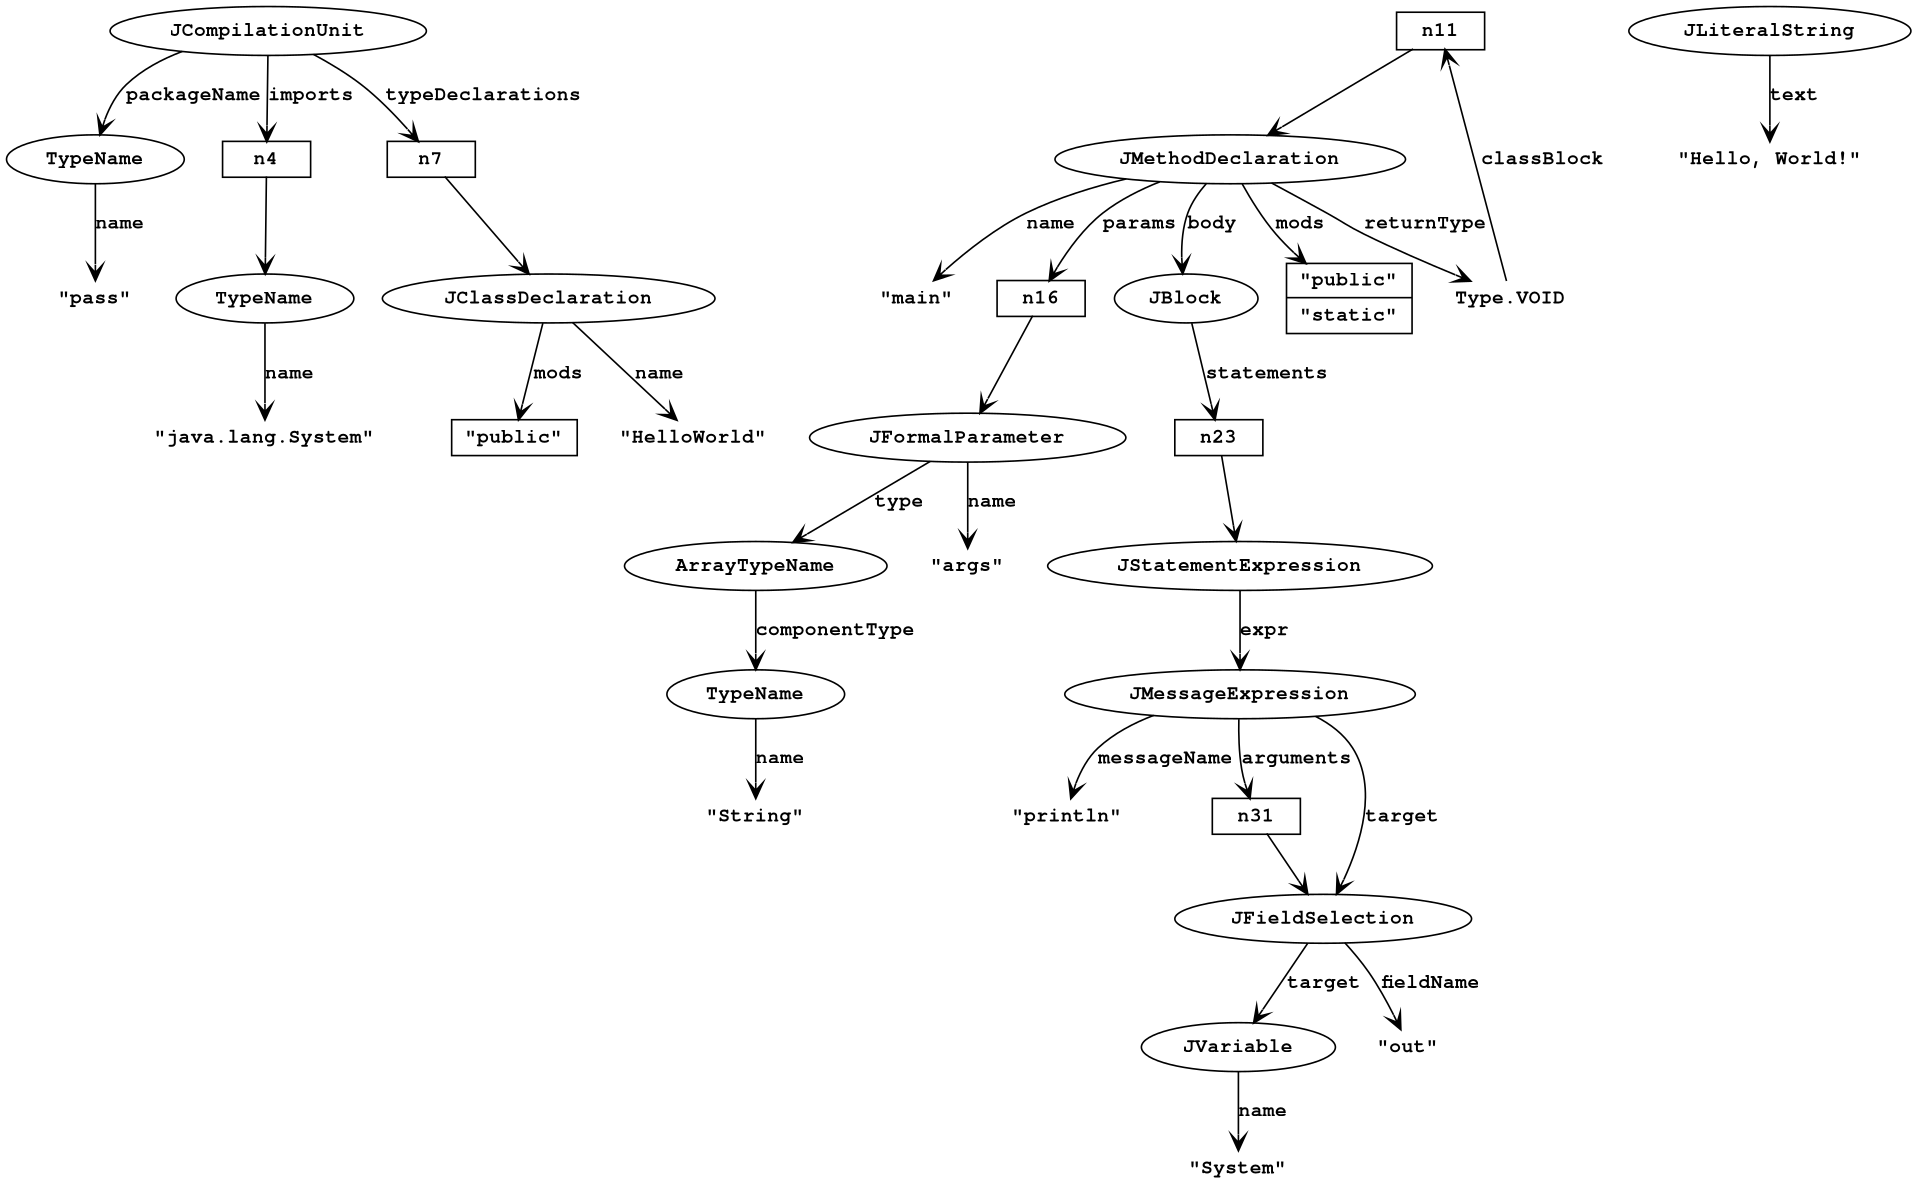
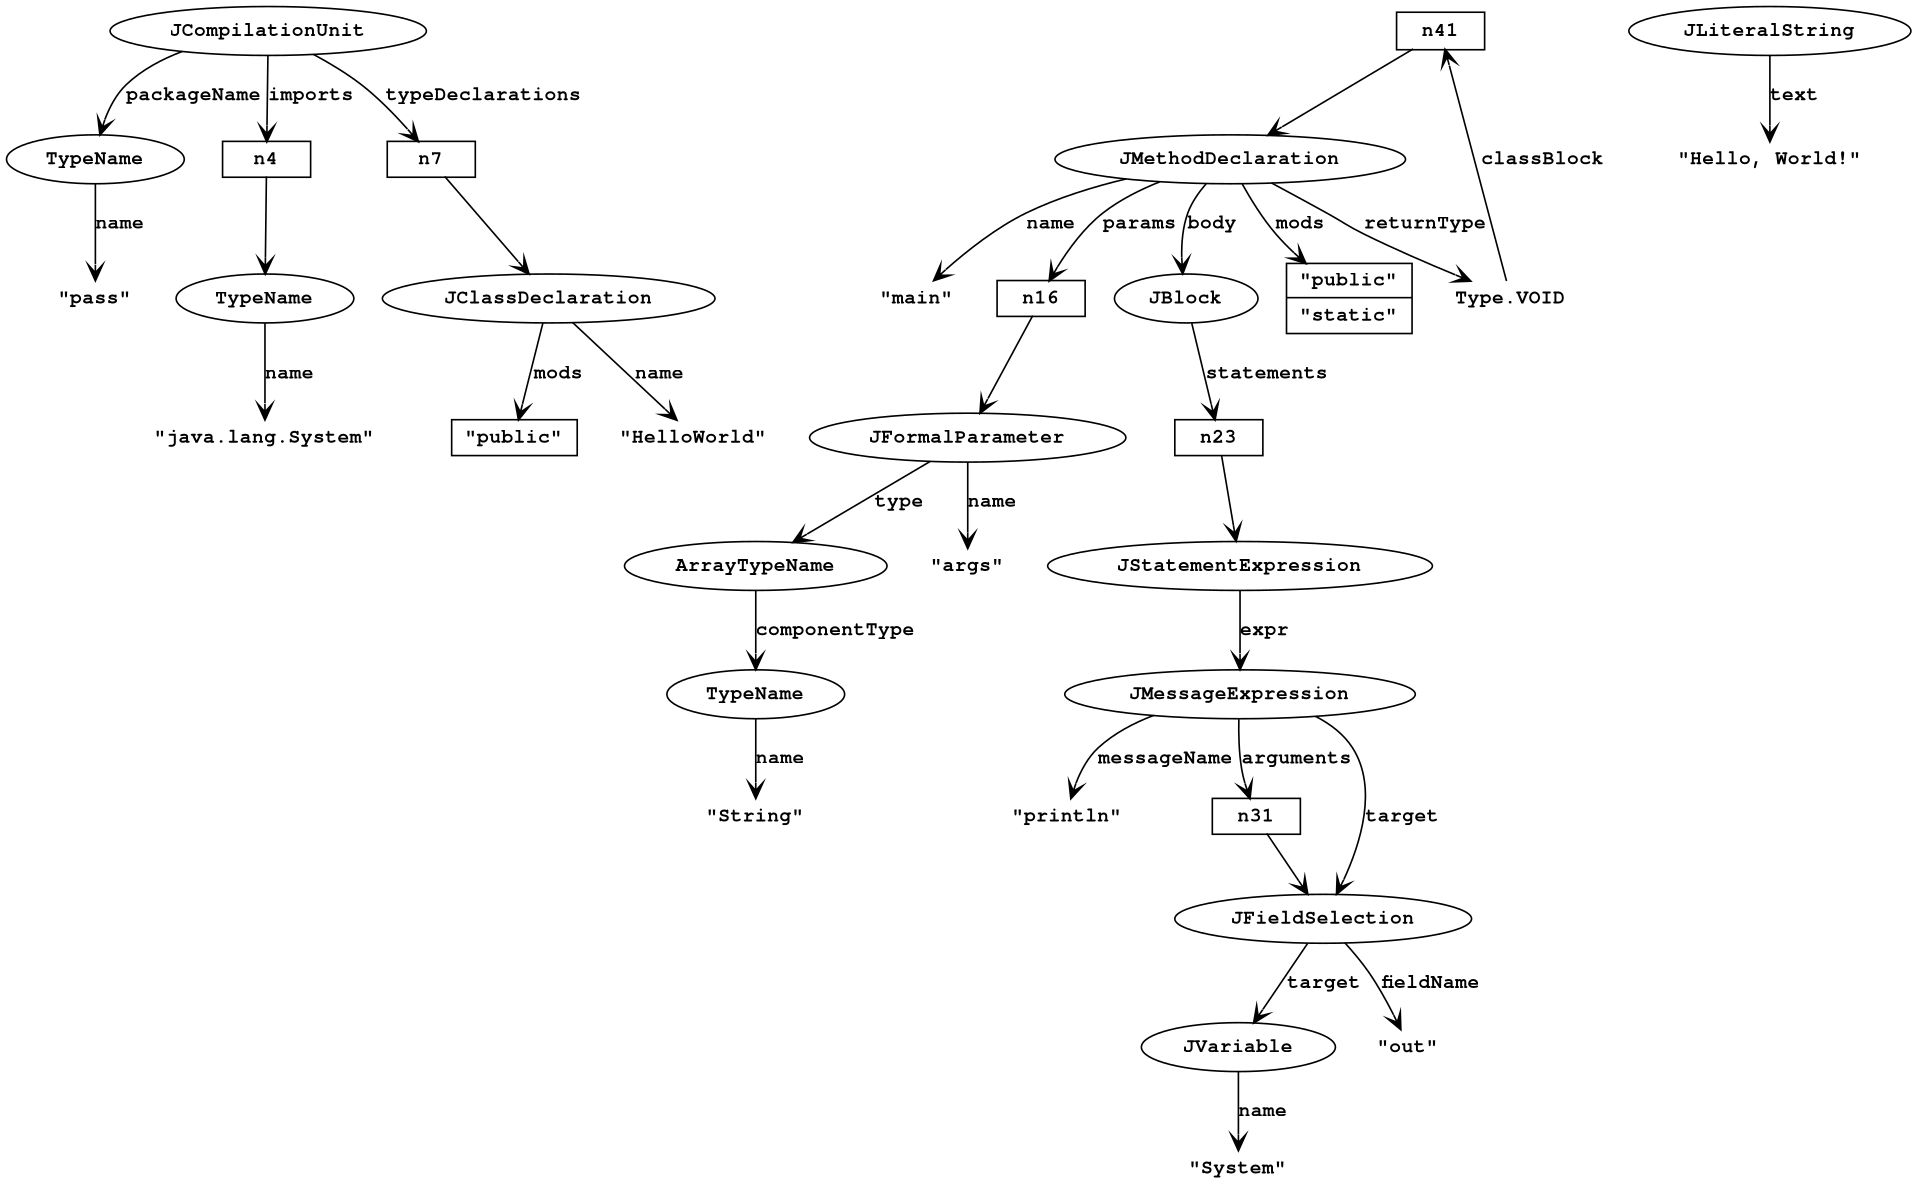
(1441, 31) -> (1441, 31)
